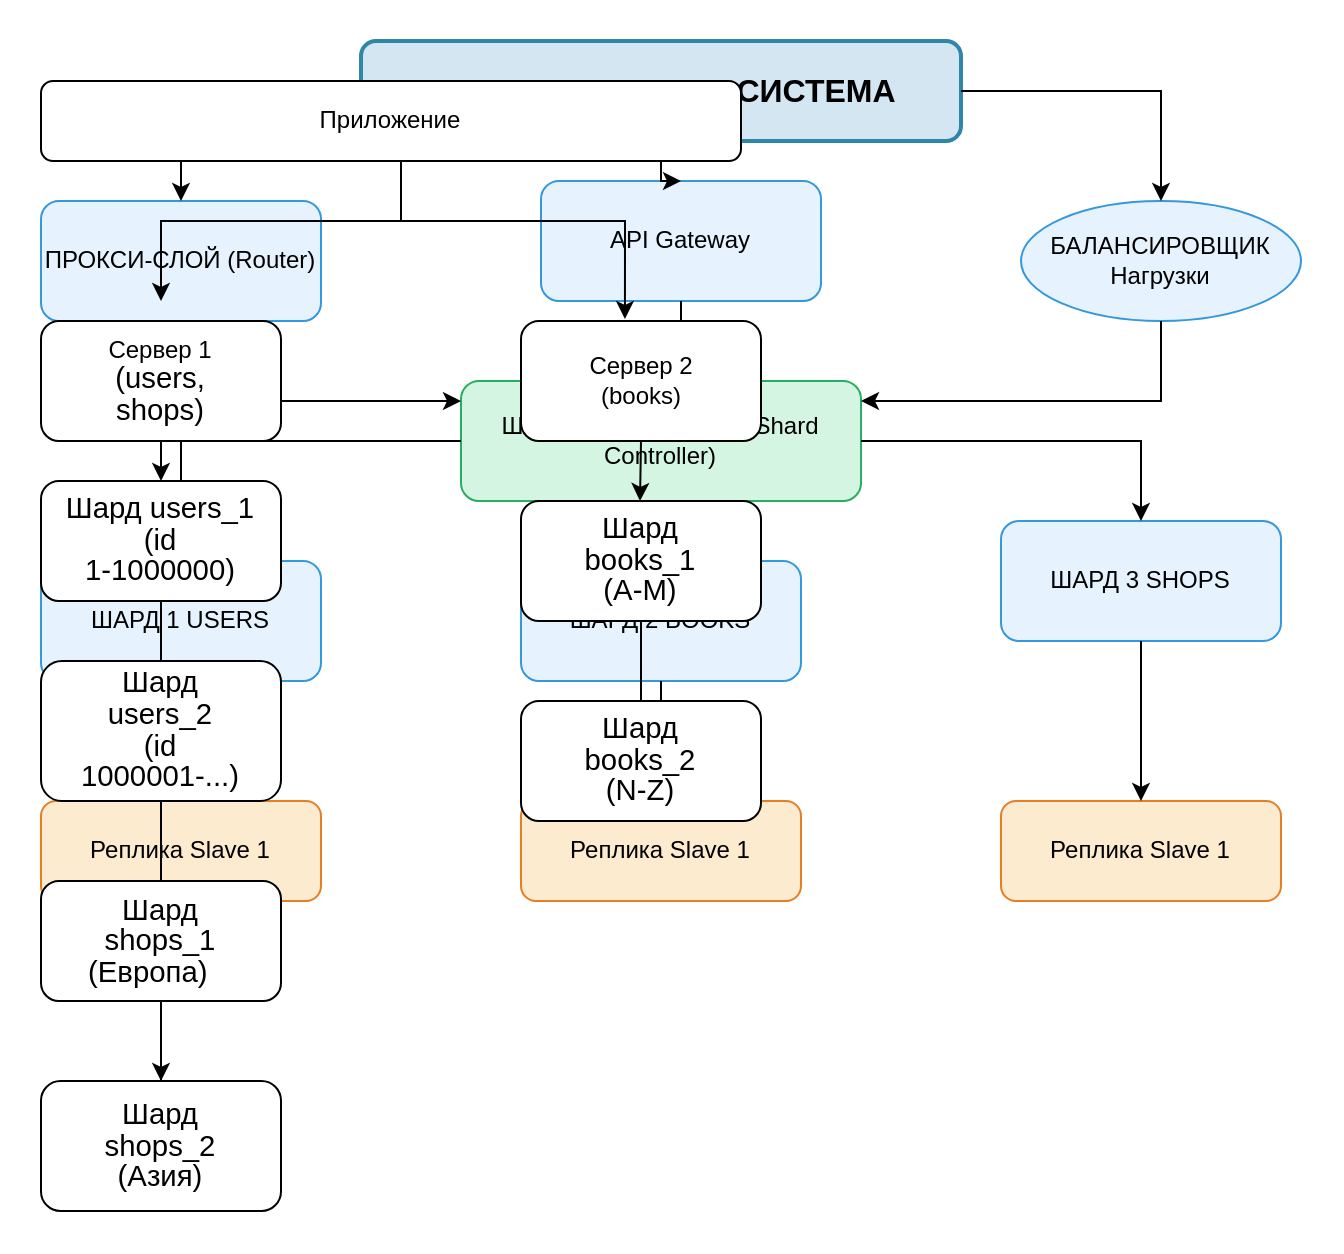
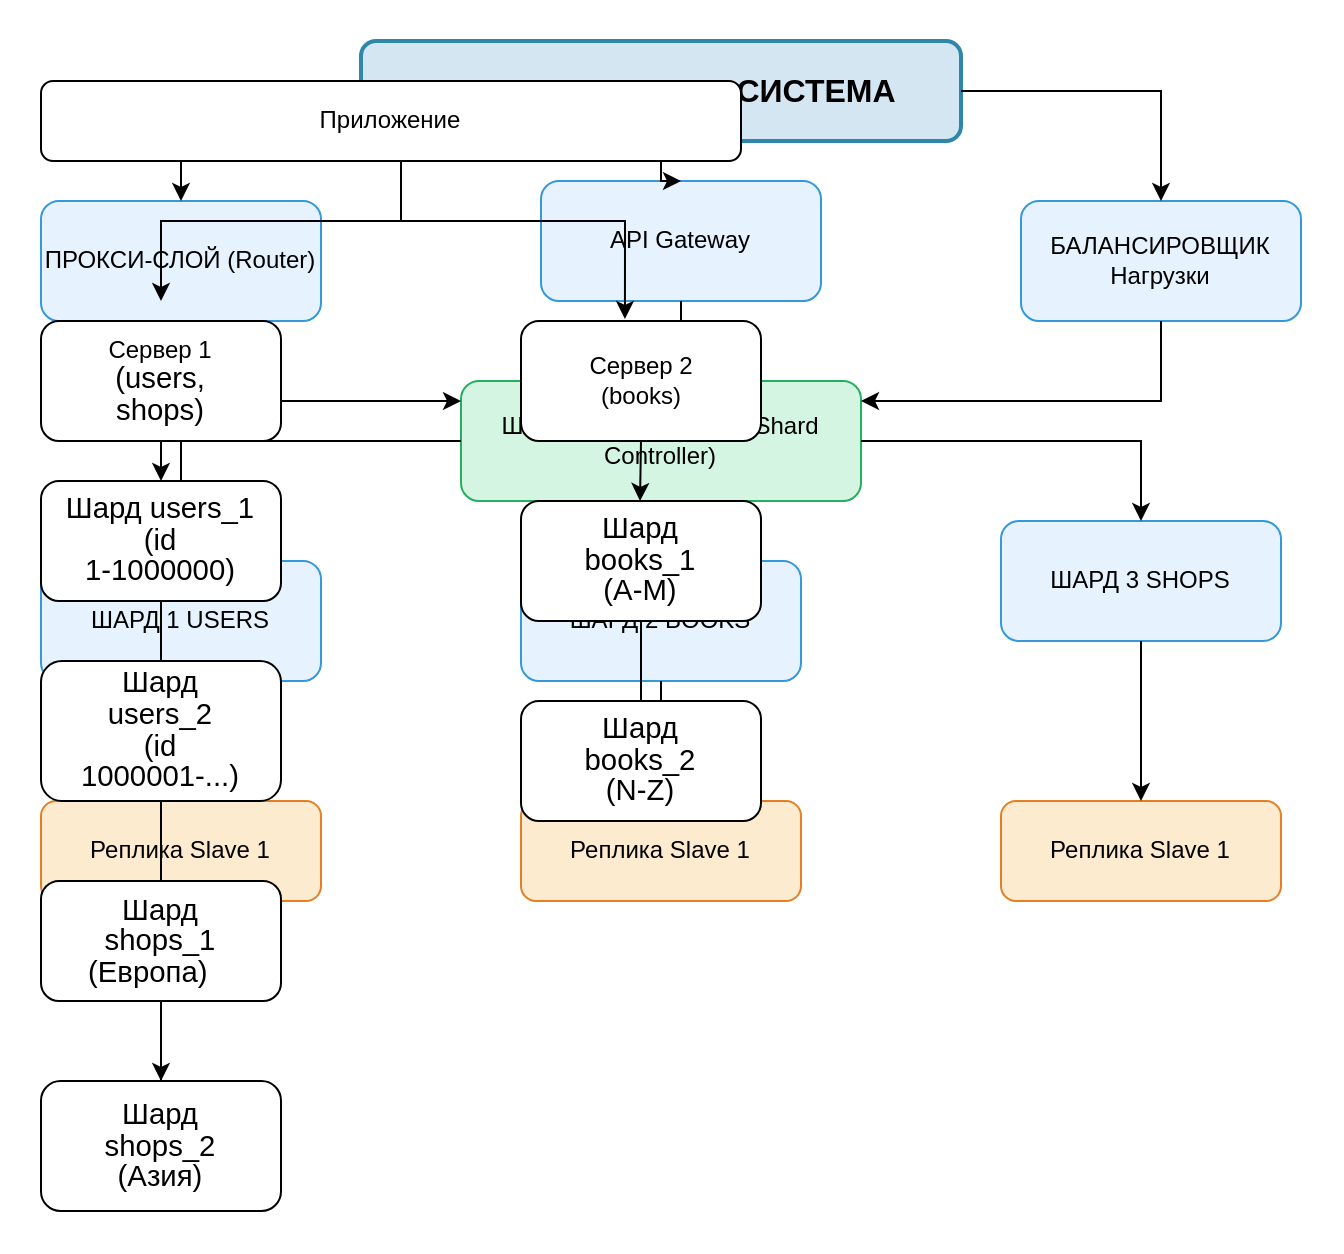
(1161, 261) -> (1161, 261)
